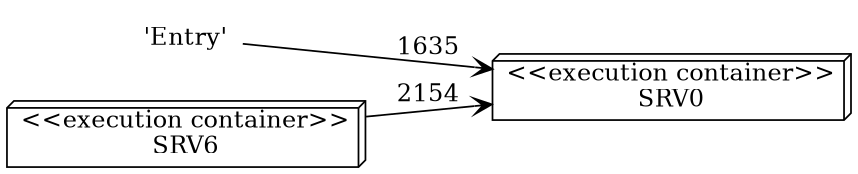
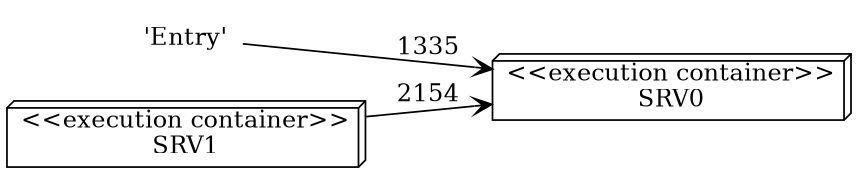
(429, 48) -> (429, 48)
(186, 134) -> (186, 134)
